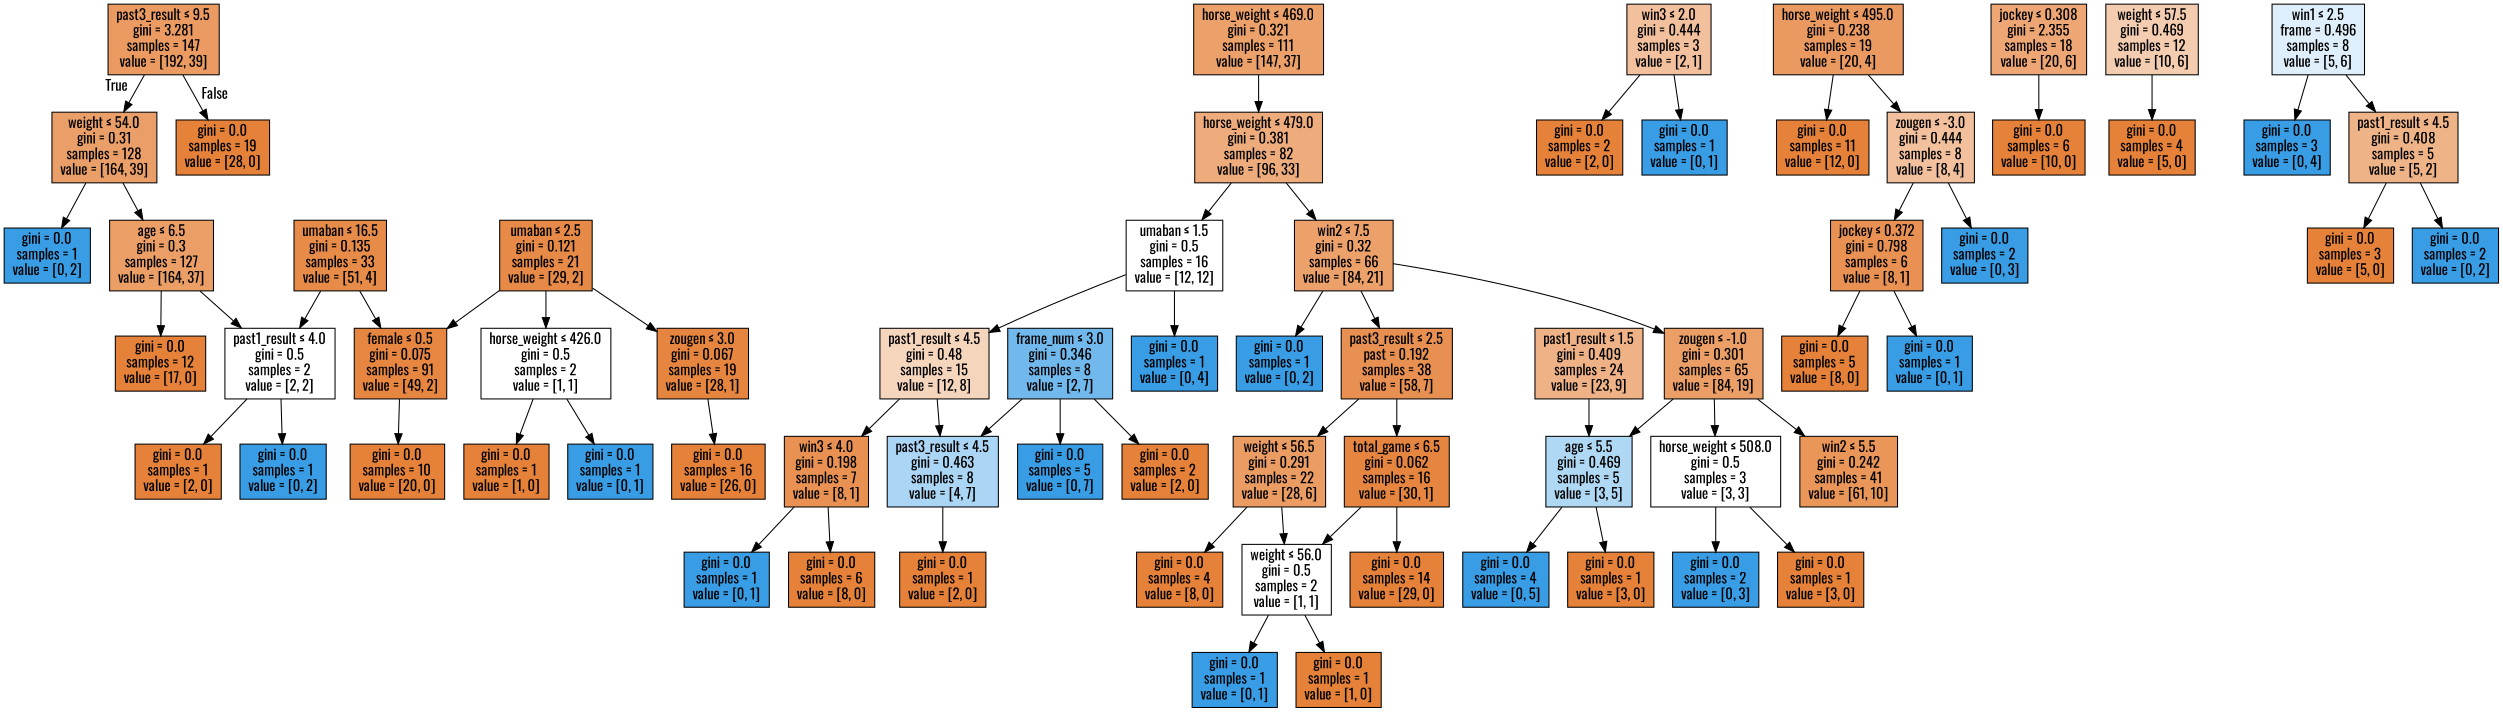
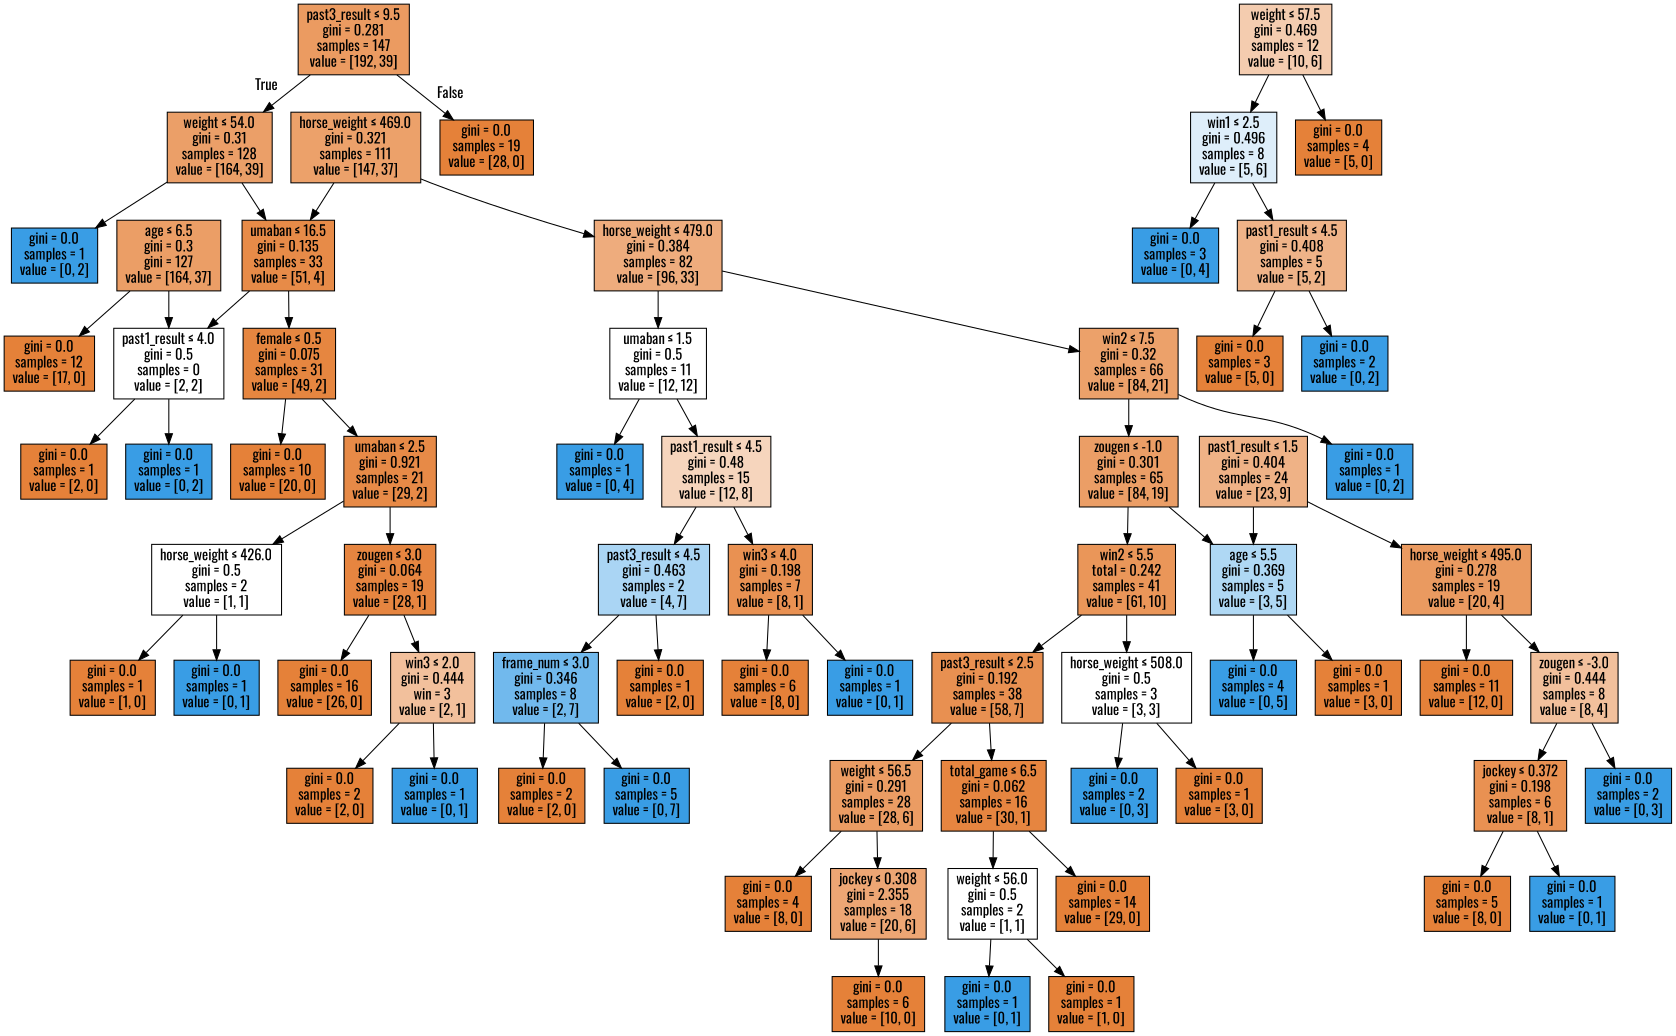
(164, 31) -> (354, 31)
(1838, 31) -> (1466, 571)
(2318, 31) -> (1234, 139)
(1669, 47) -> (433, 695)
none -> (1262, 89)
(1259, 139) -> (658, 247)
(130, 197) -> (251, 197)
none -> (325, 197)
(546, 247) -> (390, 463)
(1877, 247) -> (1520, 787)
(162, 263) -> (169, 263)
(1174, 263) -> (658, 371)
(1368, 305) -> (1061, 630)
(477, 306) -> (336, 414)
(703, 355) -> (390, 571)
(1397, 355) -> (987, 679)
(1589, 355) -> (1253, 463)
(280, 371) -> (169, 371)
(400, 371) -> (289, 371)
(1715, 412) -> (1127, 628)
(1006, 414) -> (604, 630)
(1589, 463) -> (1253, 571)
(1849, 463) -> (1127, 571)
(943, 479) -> (654, 587)
(1279, 479) -> (876, 803)
(1283, 520) -> (877, 844)
none -> (1349, 523)
none -> (409, 629)
